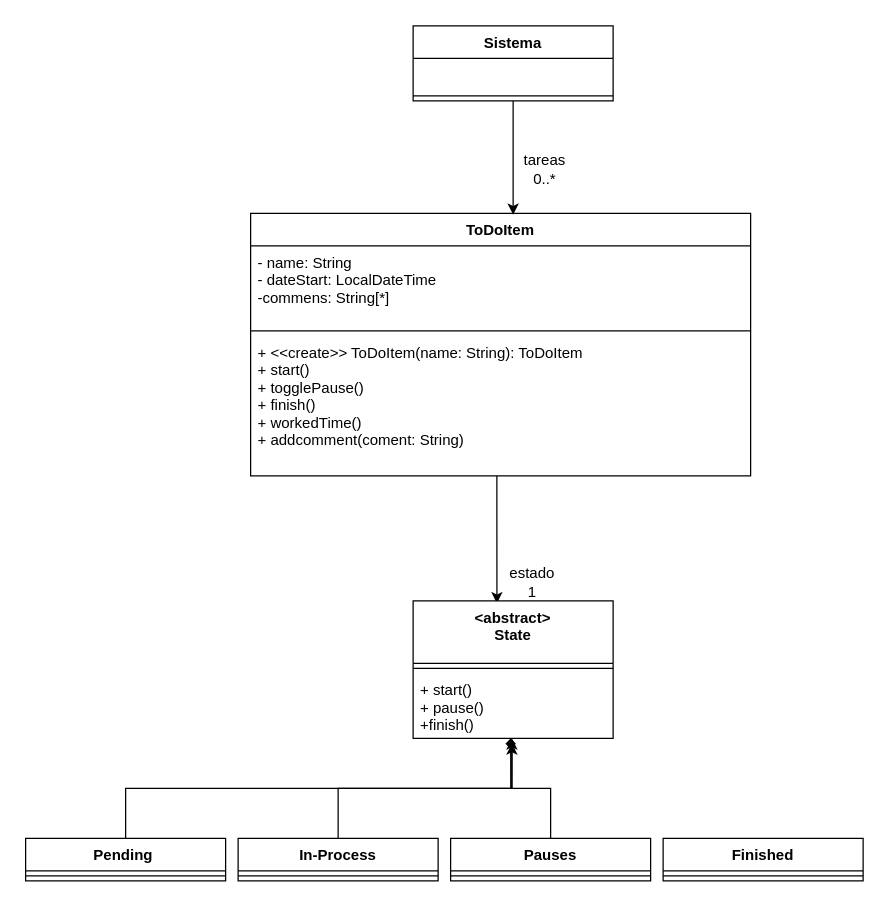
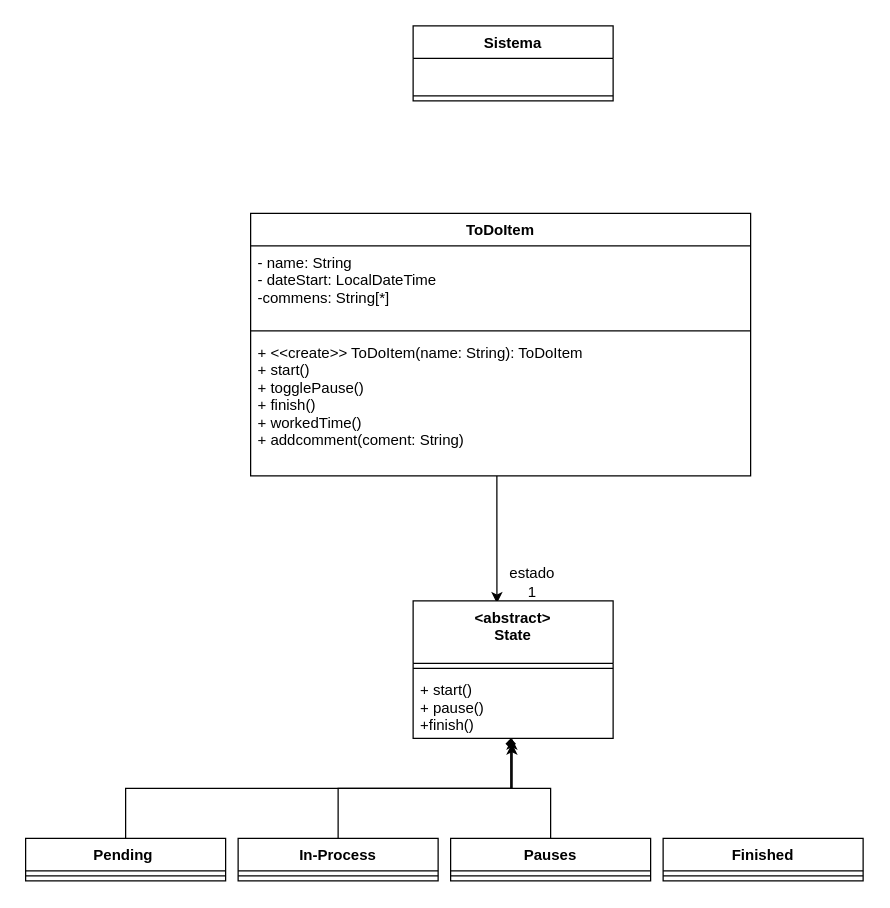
(513, 154) -> none
(544, 169) -> none
